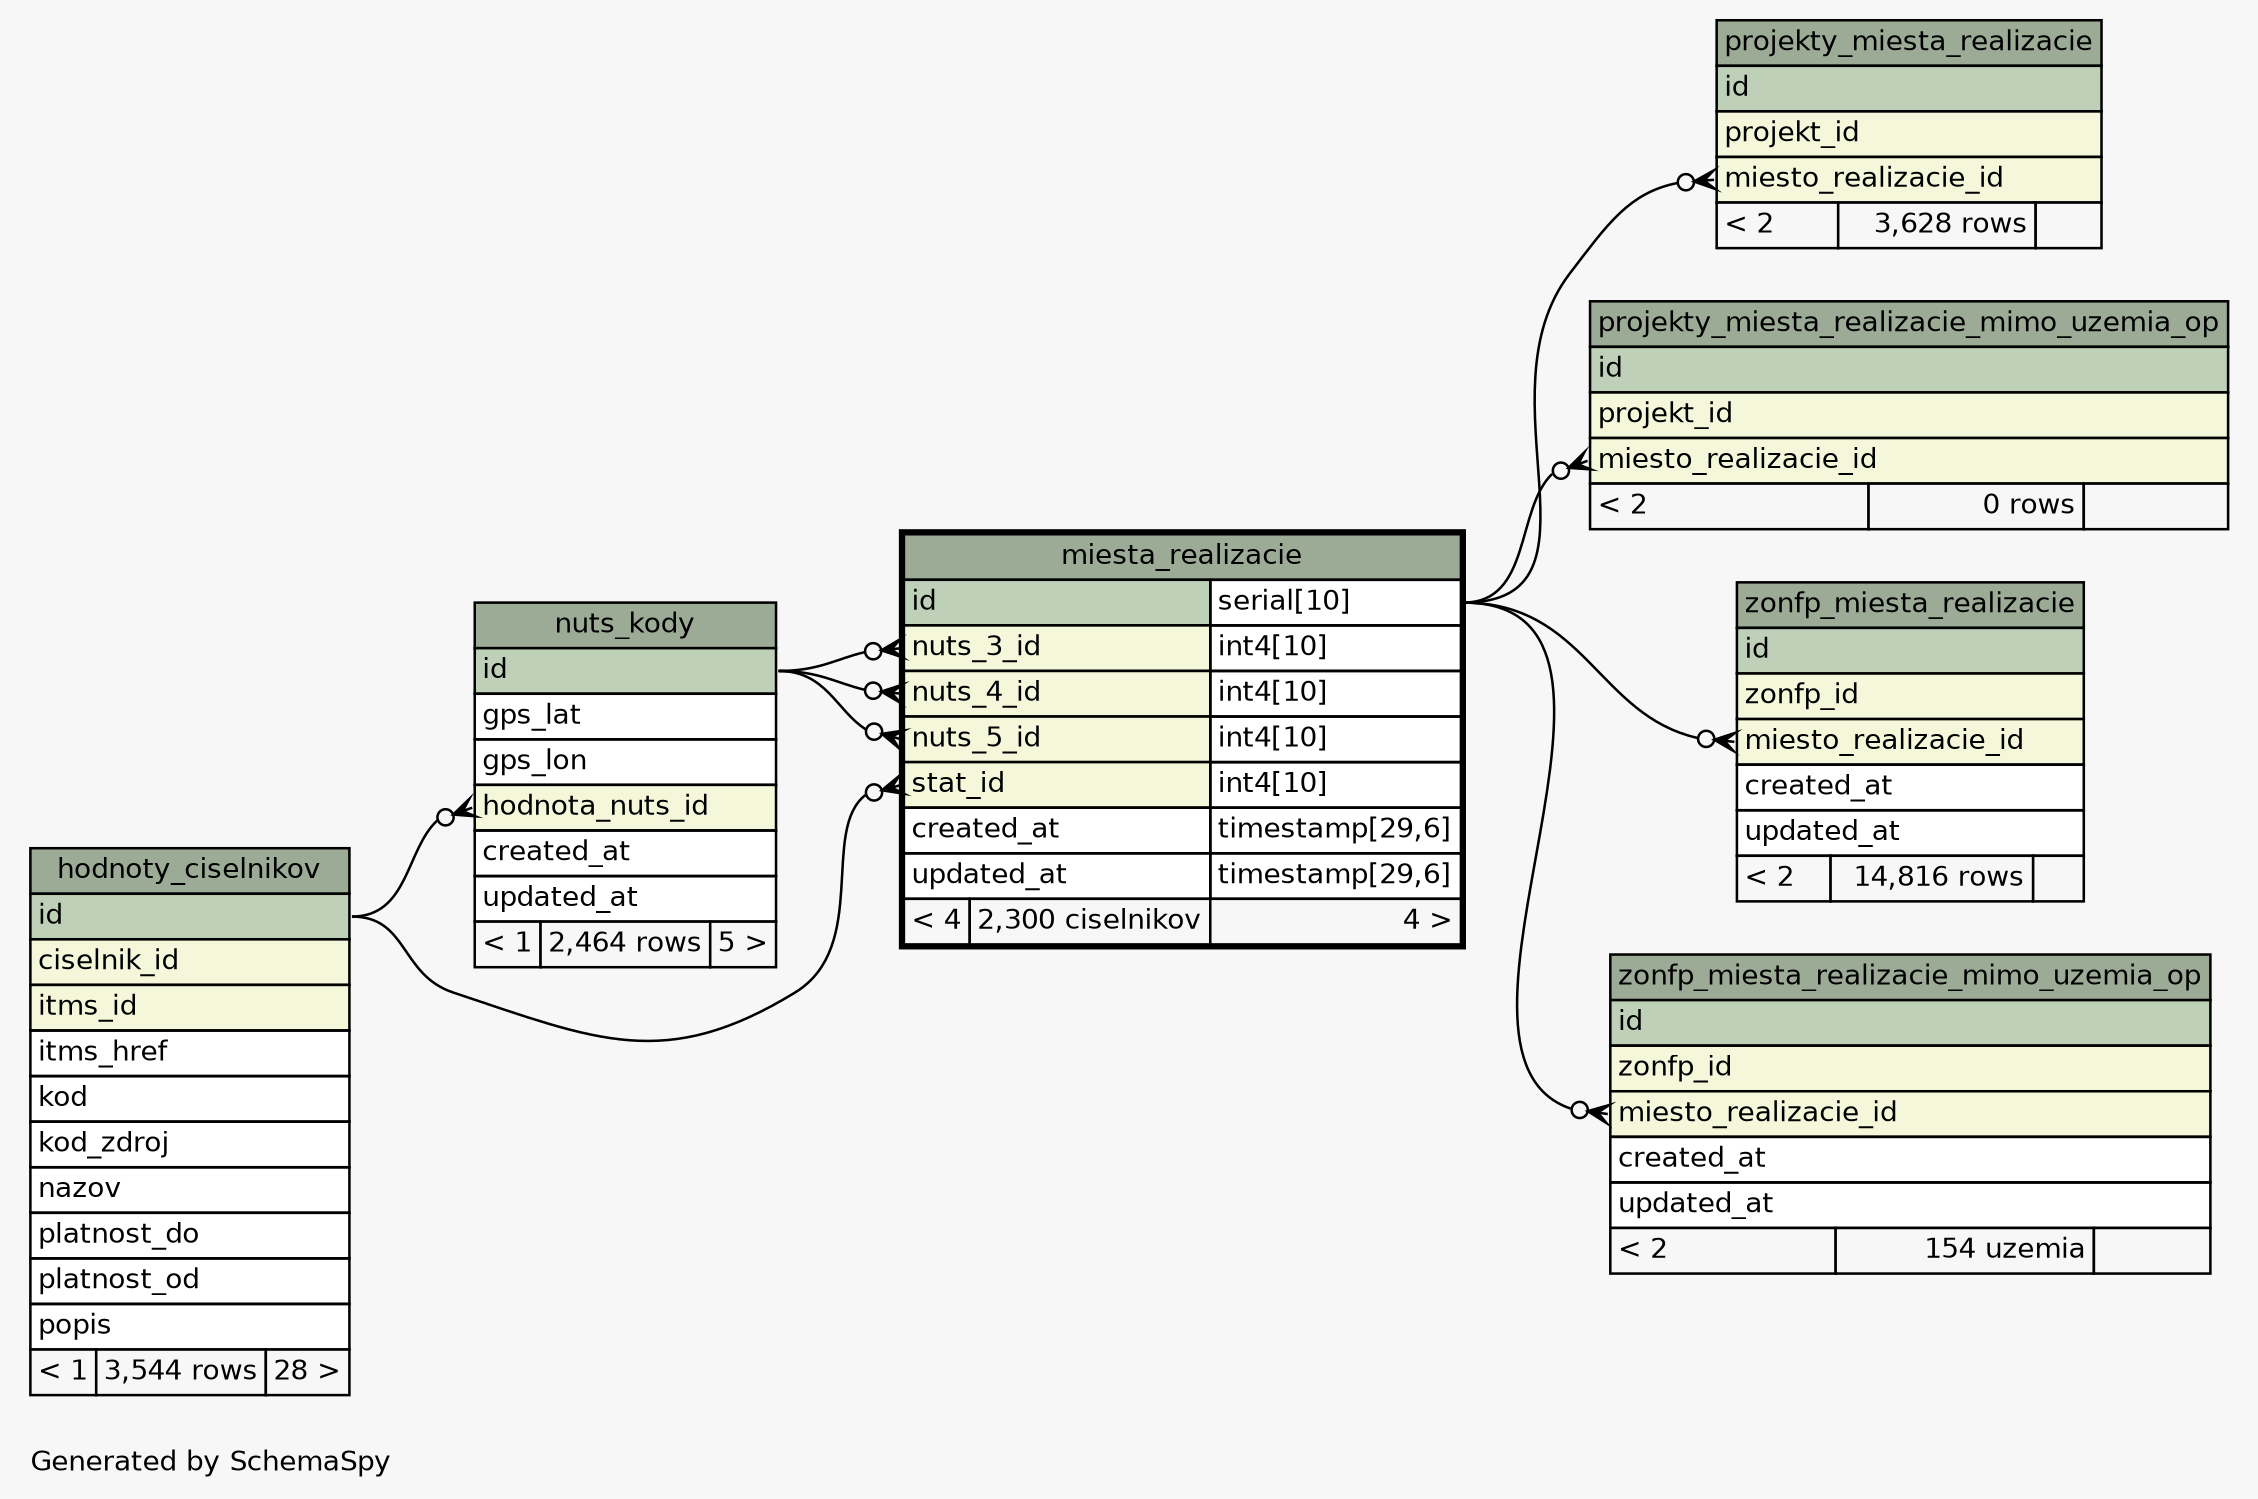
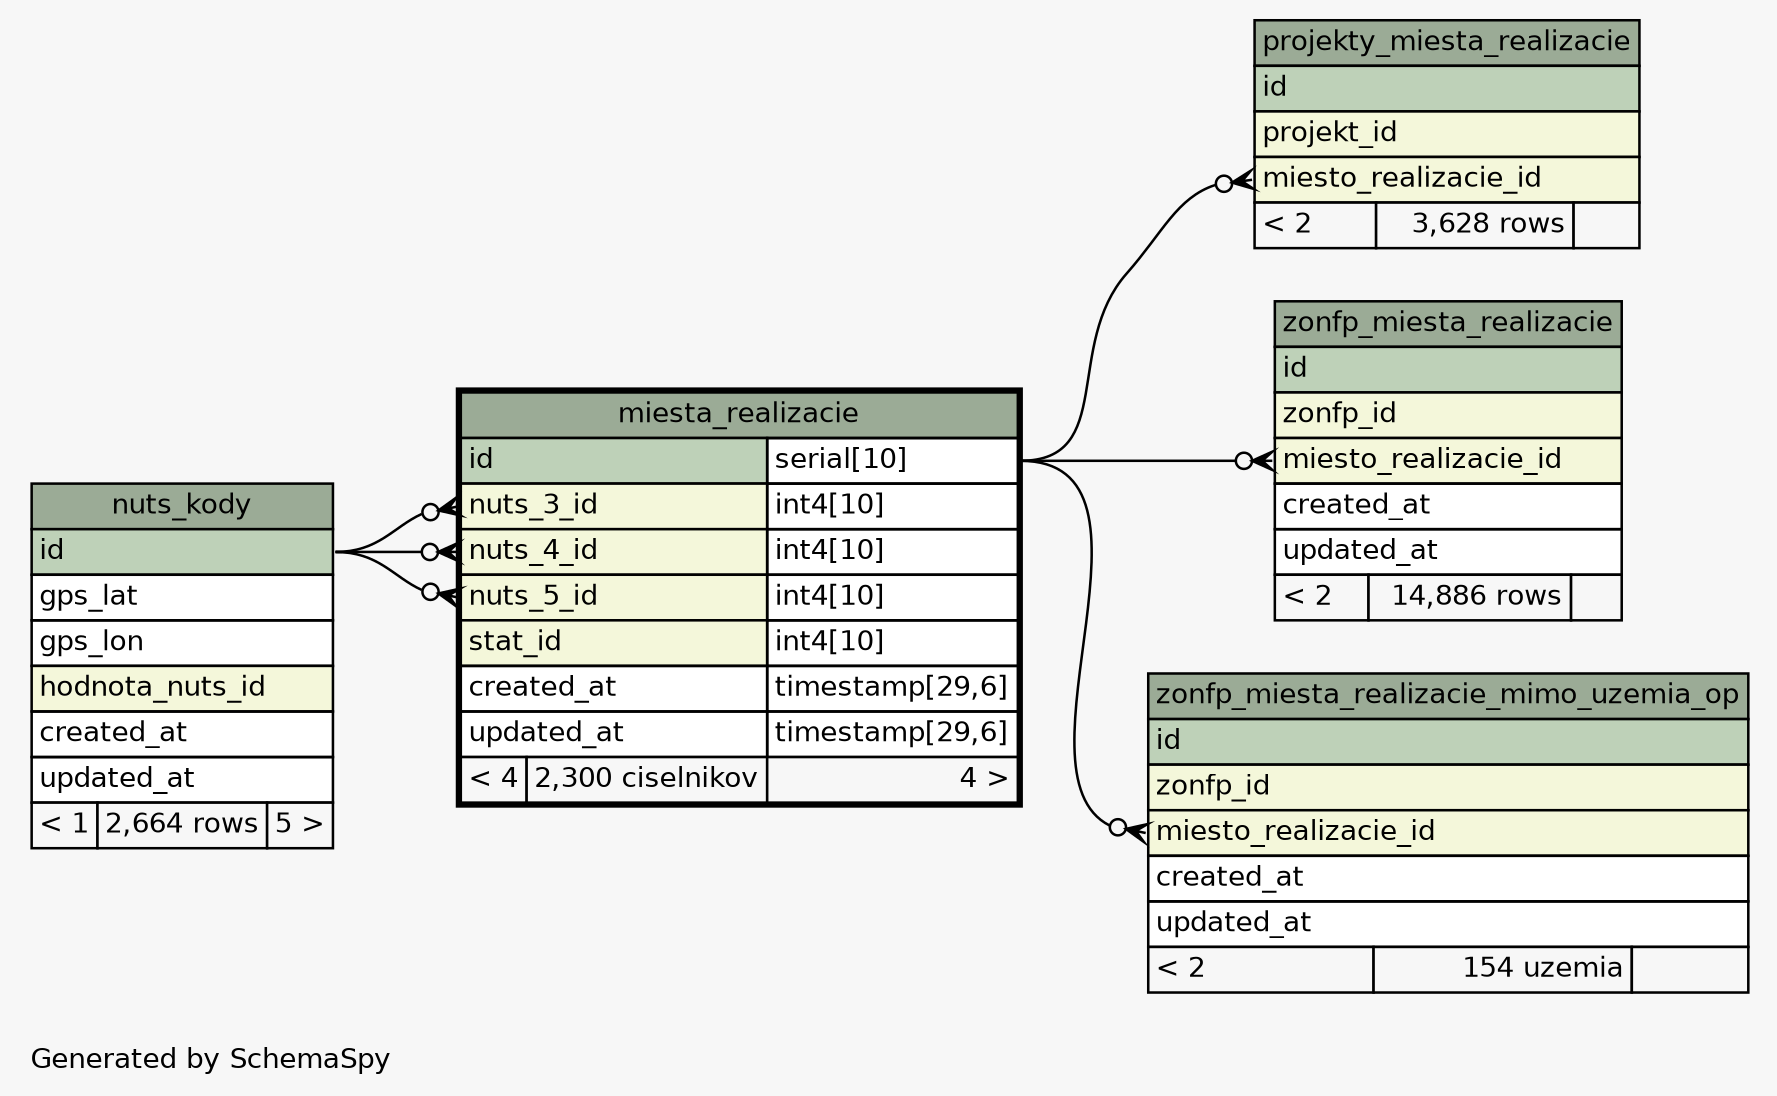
(1909, 415) -> none
(1939, 877) -> (1477, 596)
(625, 943) -> (182, 824)
(190, 1122) -> none
